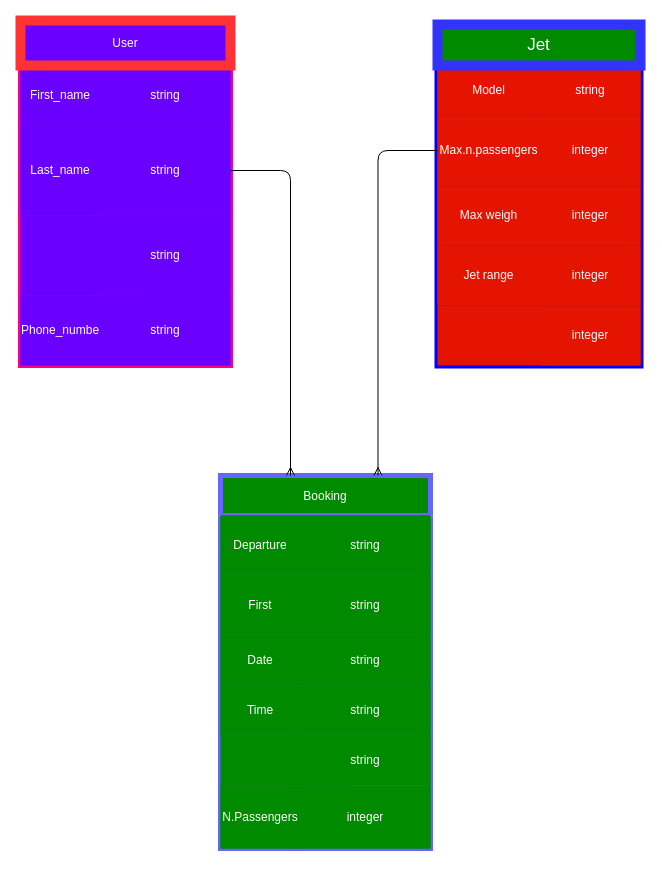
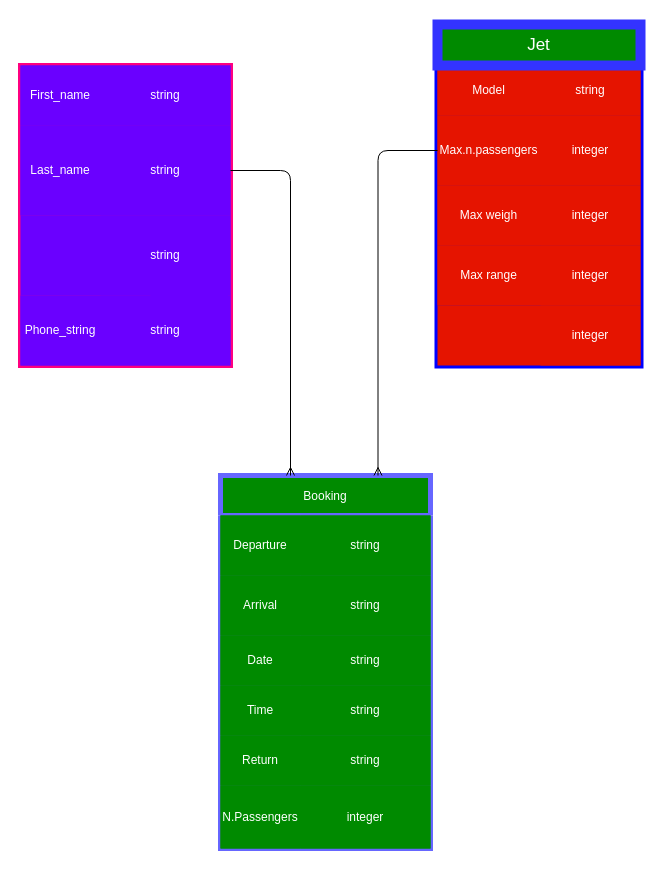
(126, 43) -> none
(489, 276) -> (489, 276)
(61, 331) -> (61, 331)
(261, 606) -> (261, 606)
none -> (261, 761)
